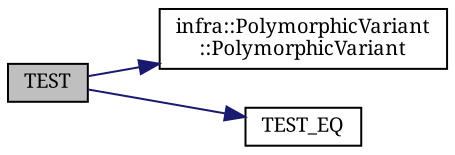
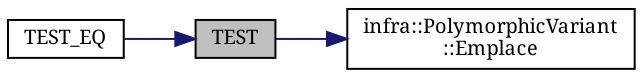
(303, 39) -> (491, 39)
(157, 101) -> (150, 39)
